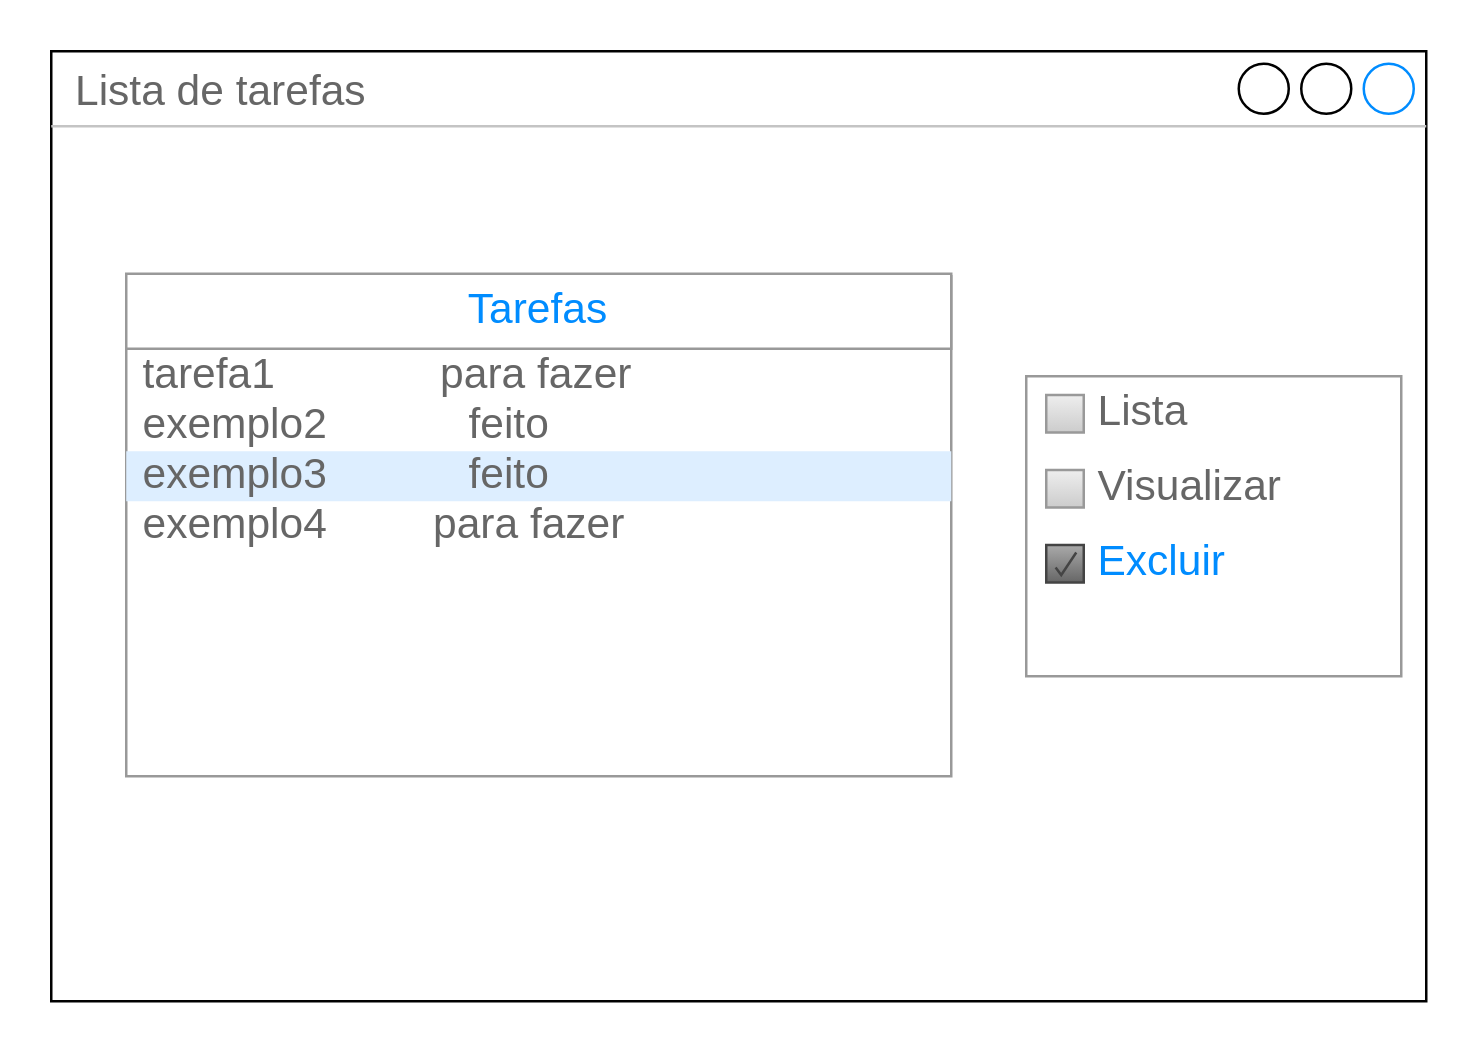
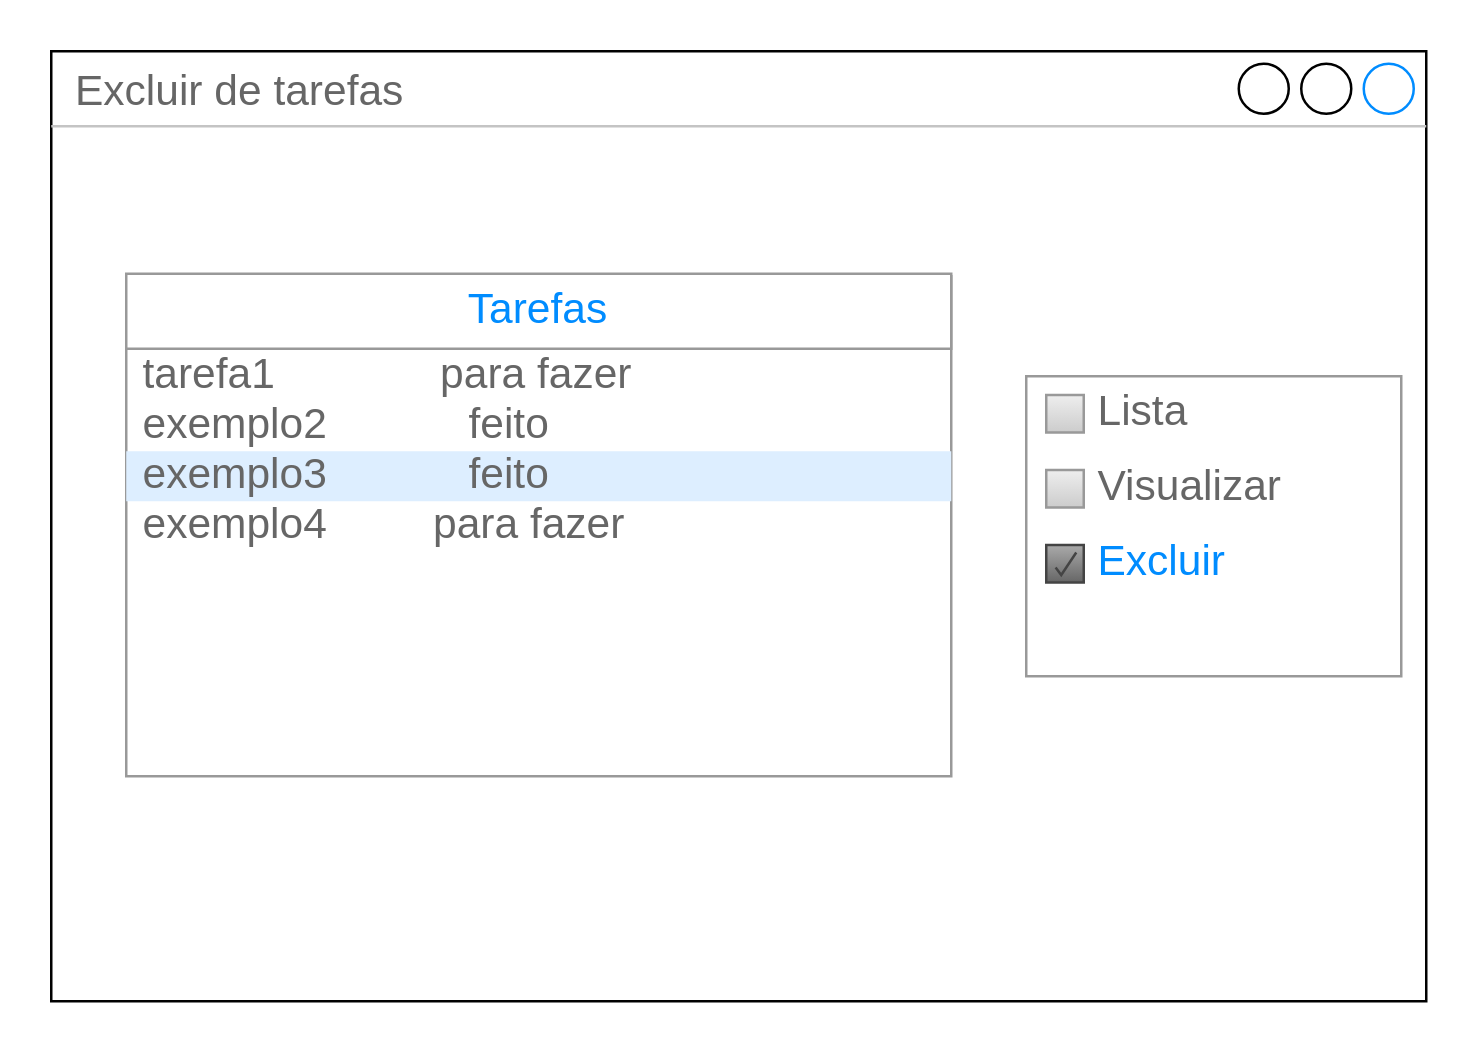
(250, 94) -> (268, 94)
